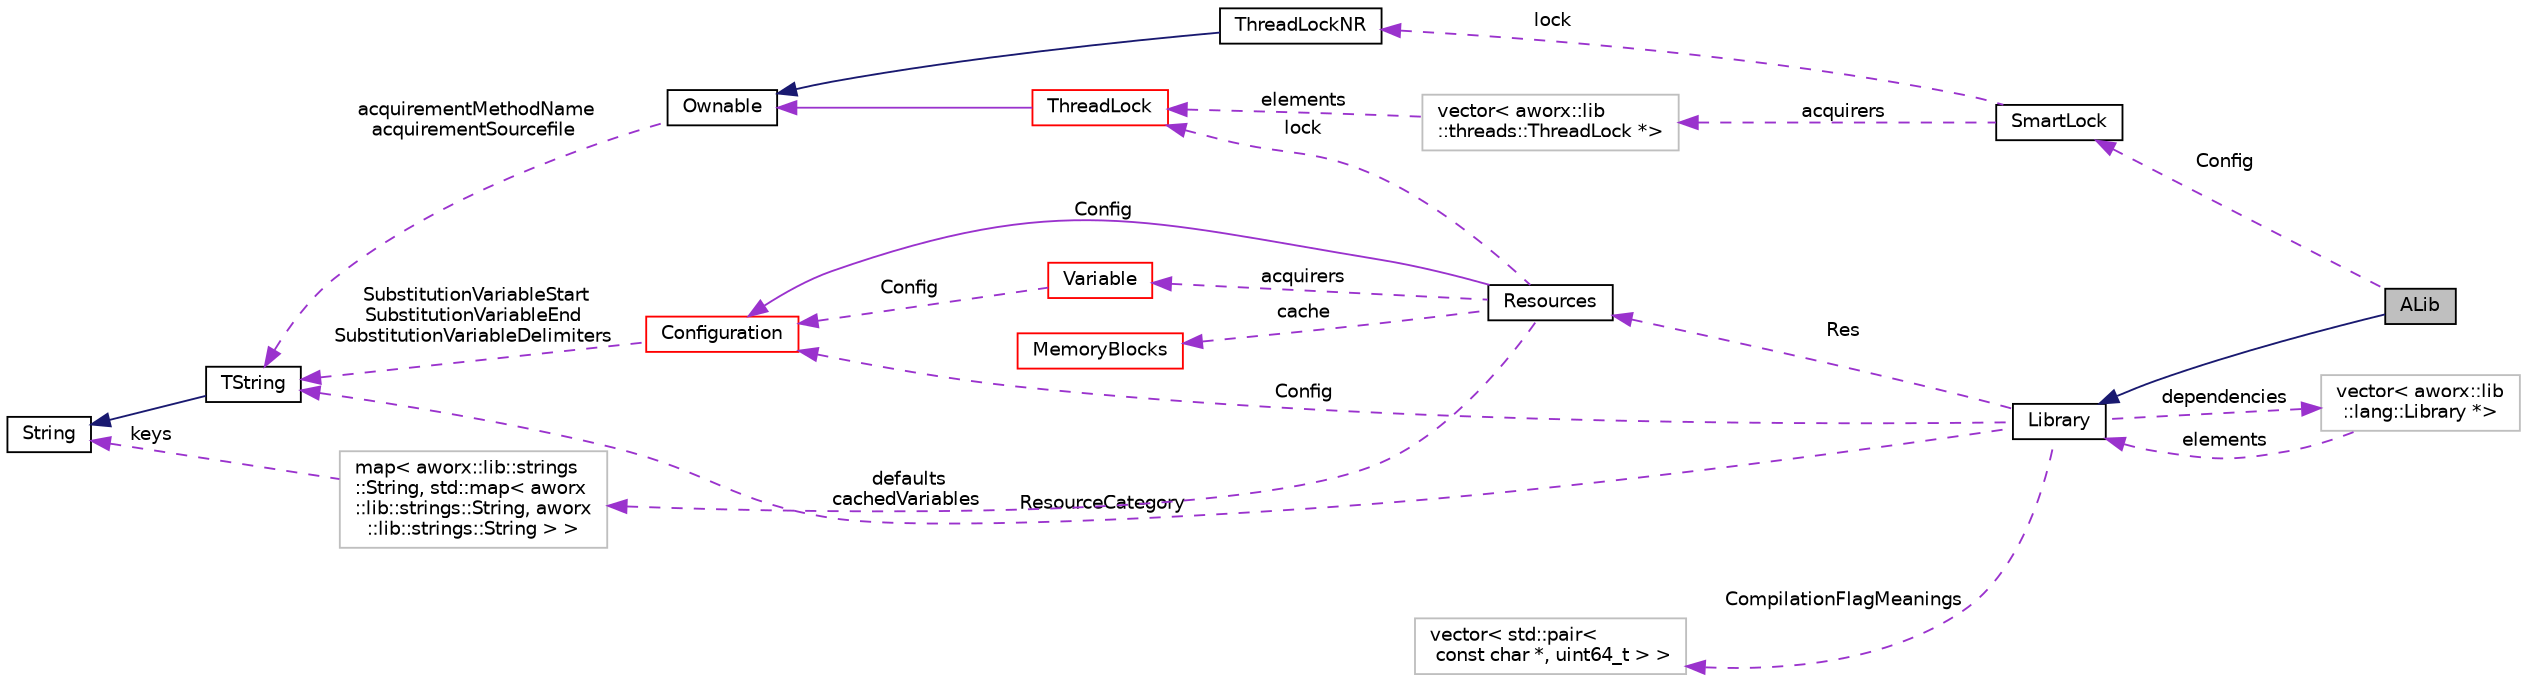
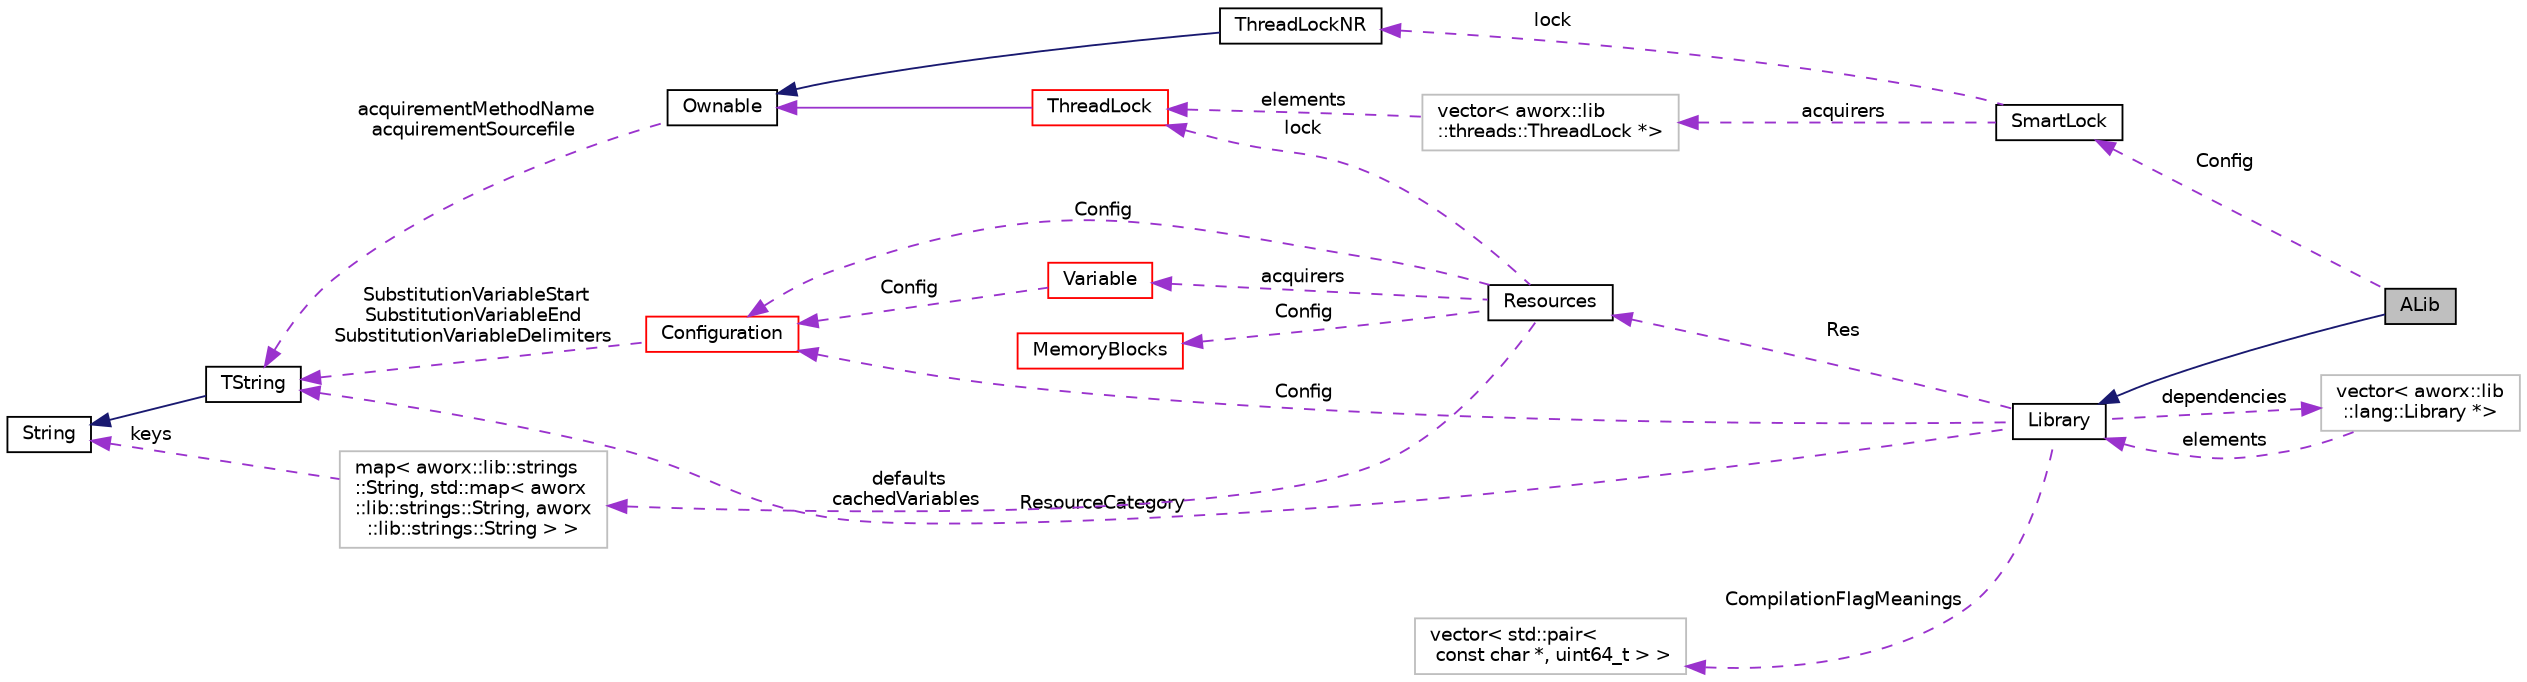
(1122, 222) -> (1122, 222)
(1301, 313) -> (1301, 313)
